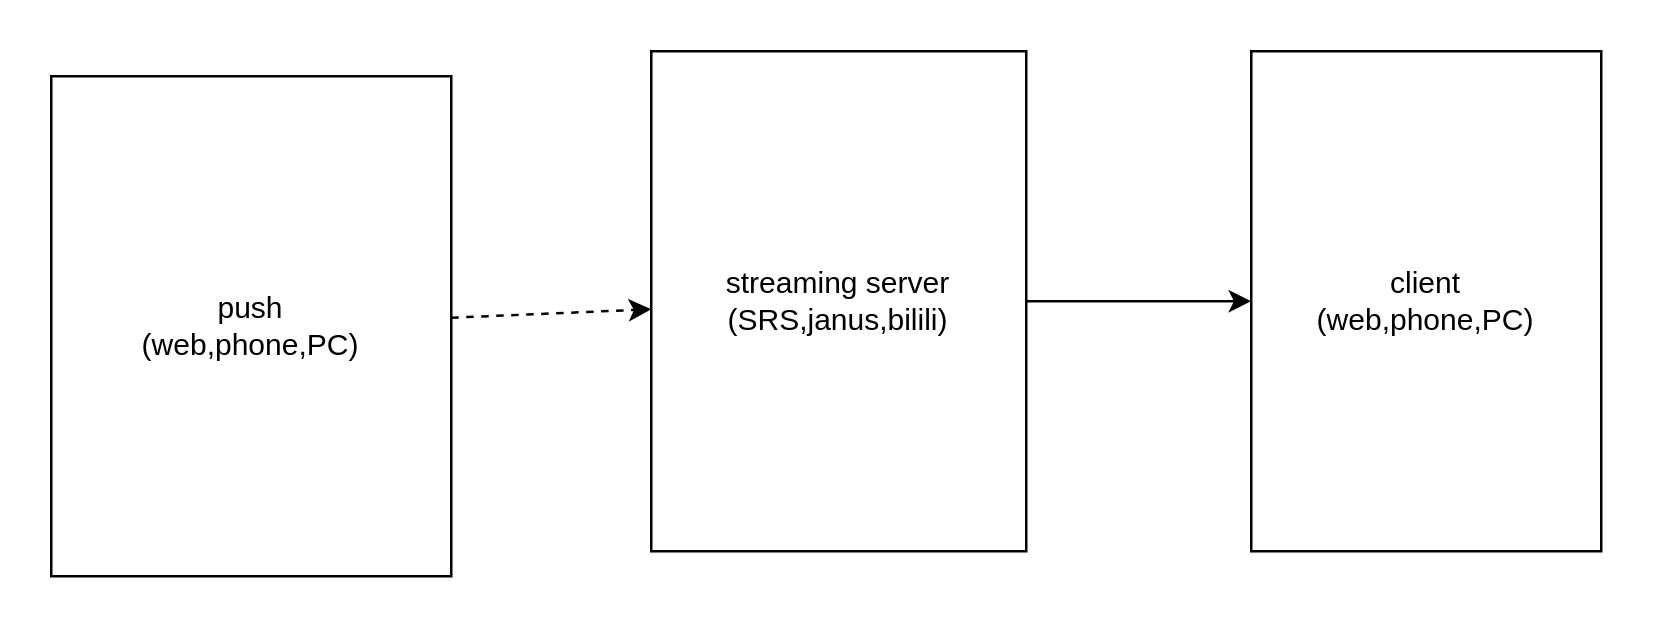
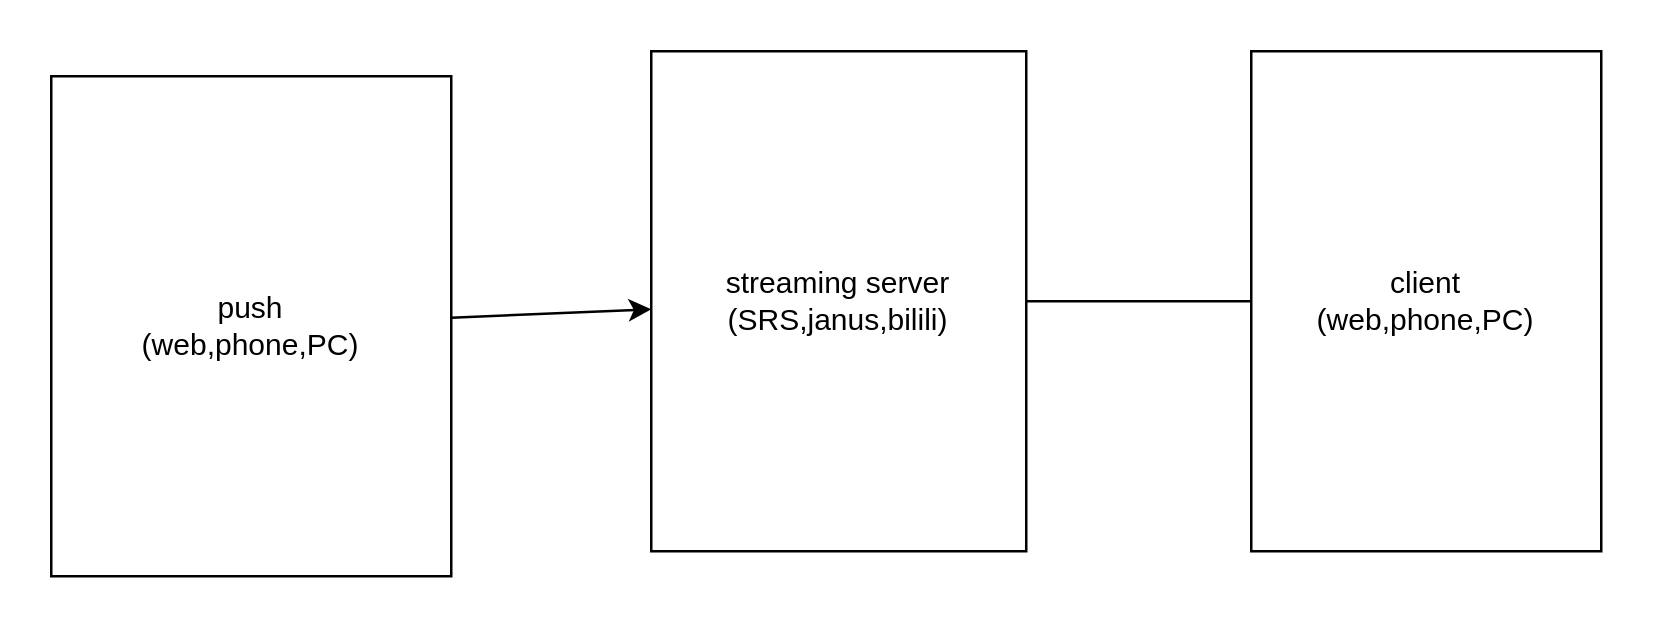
(1233, 301) -> (1240, 301)
(542, 314) -> (542, 314)
